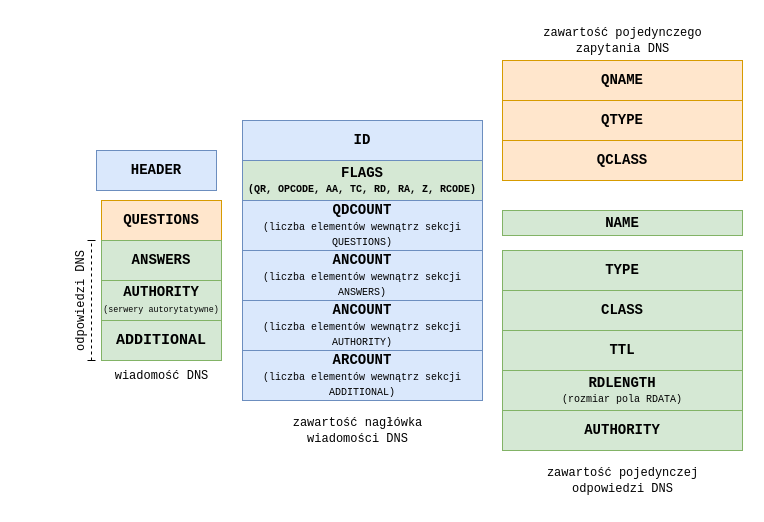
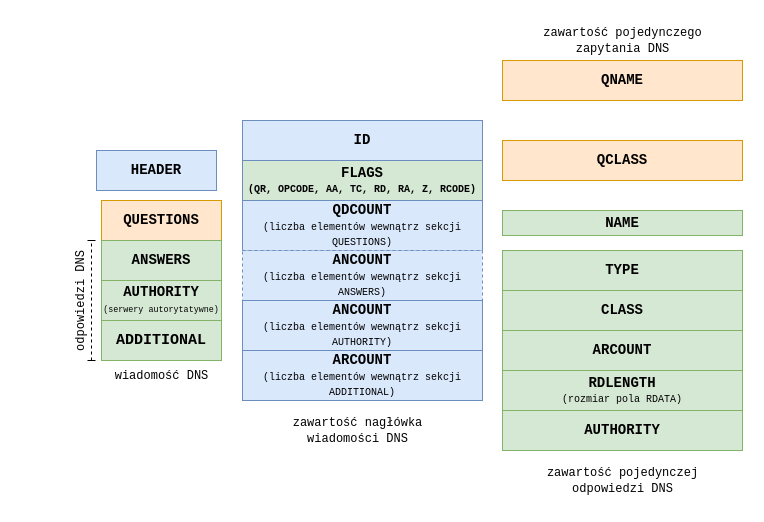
(623, 121) -> none
(363, 276) -> (363, 276)
(623, 351) -> (623, 351)
